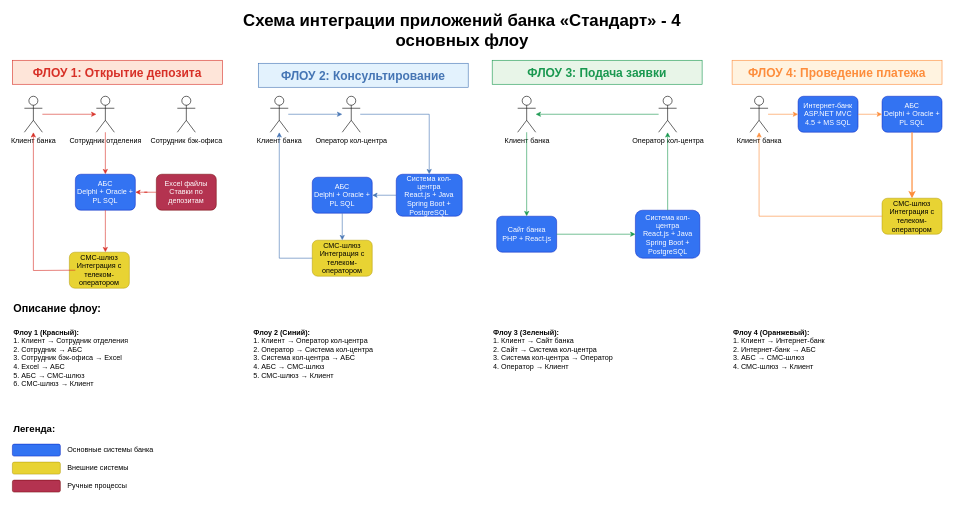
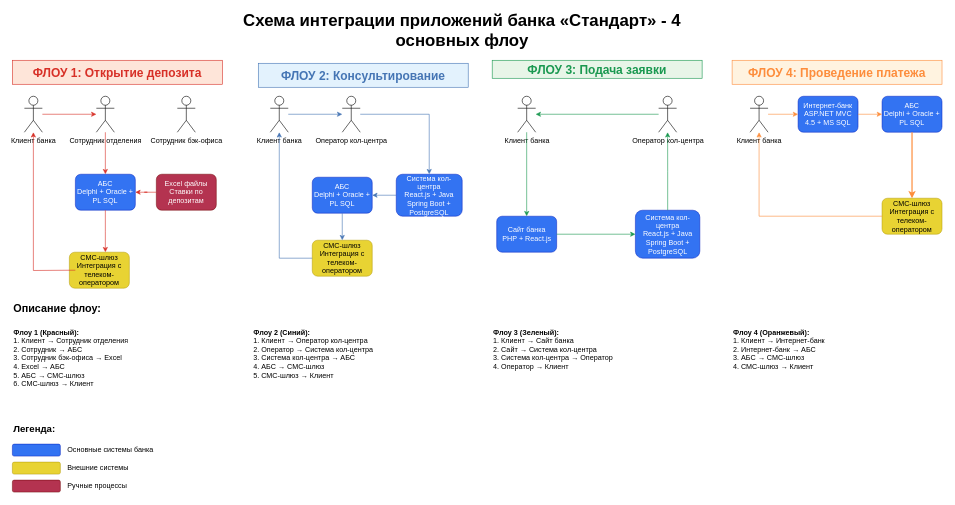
(597, 72) -> (597, 69)
